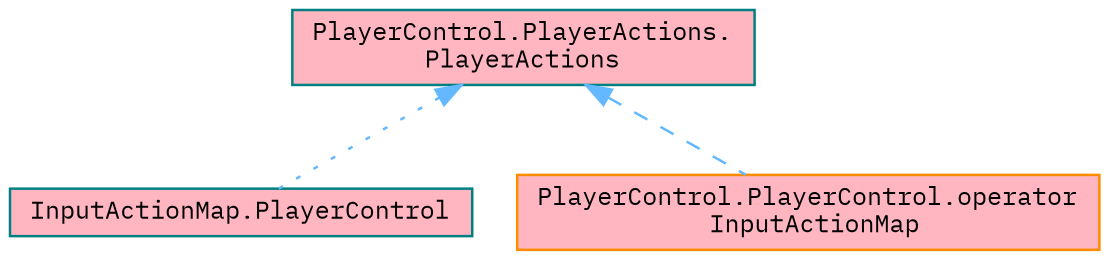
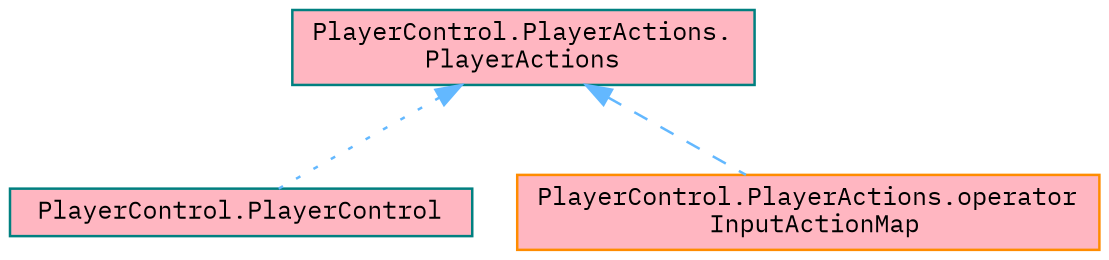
(241, 212) -> (241, 212)
(808, 212) -> (808, 212)
